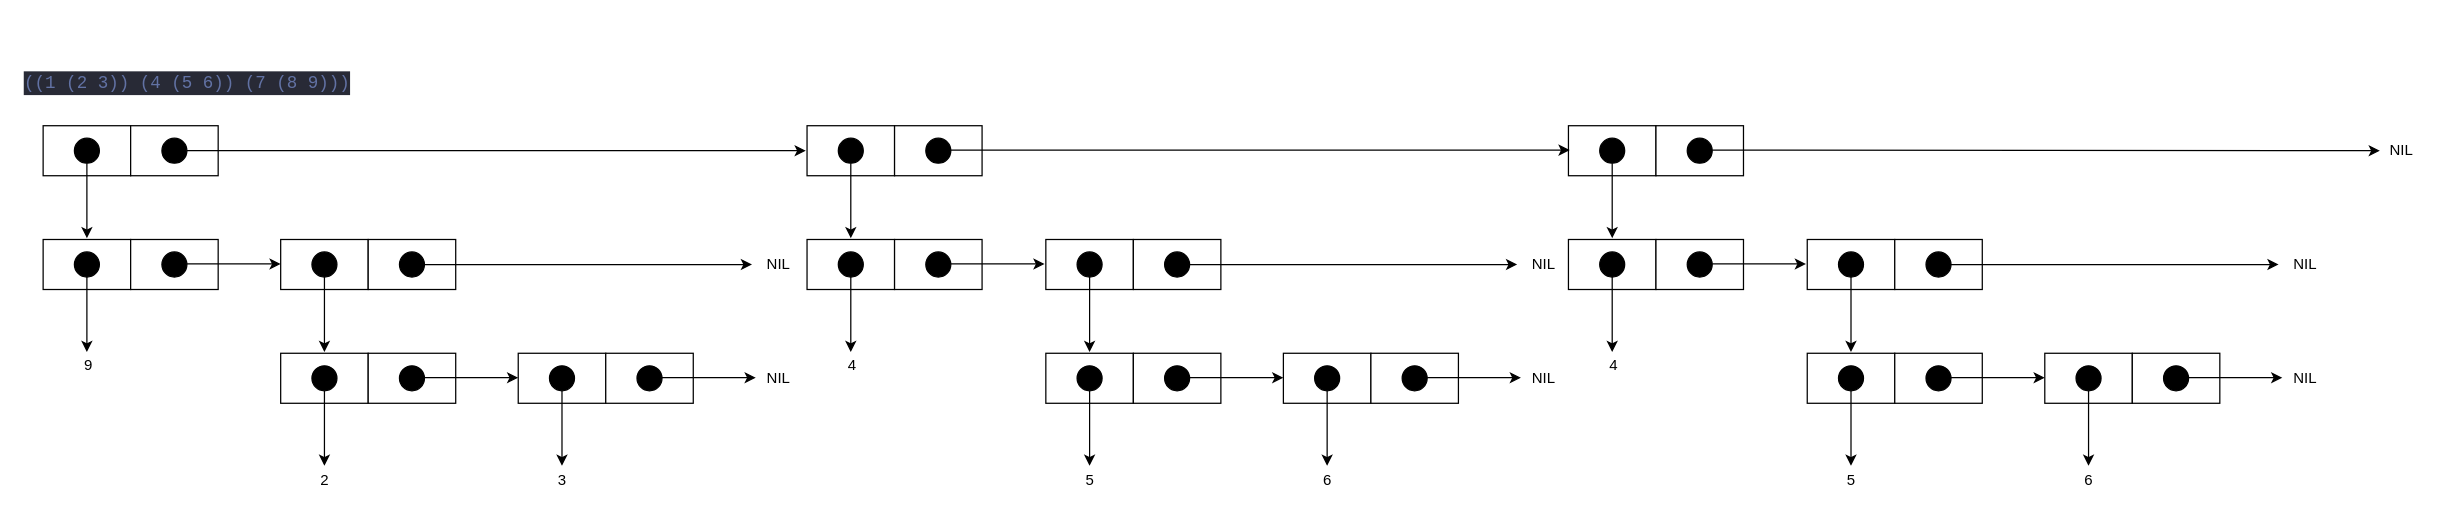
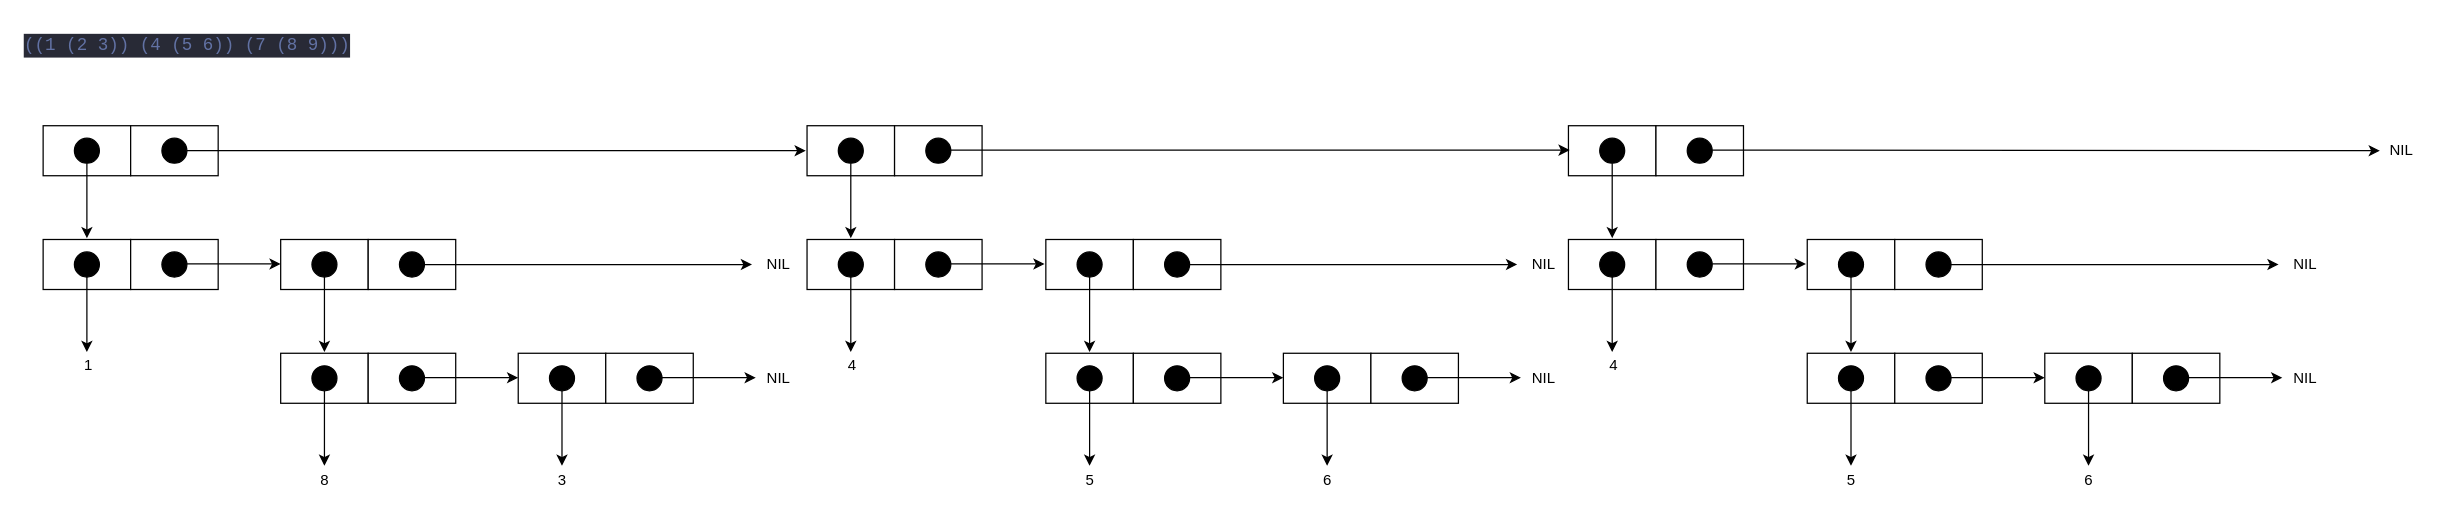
(186, 83) -> (186, 45)
(89, 366) -> (89, 366)
(325, 481) -> (325, 481)
